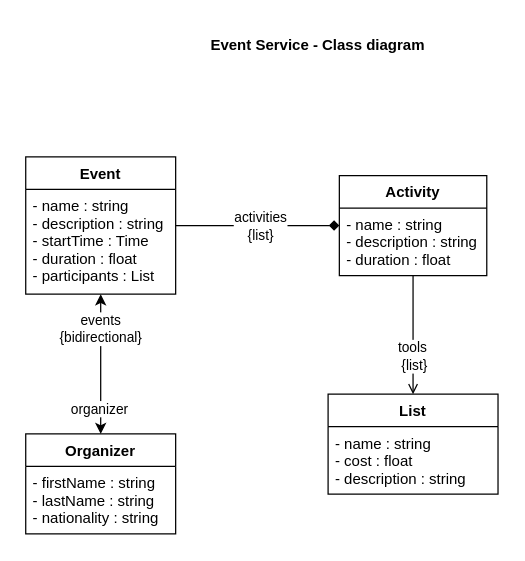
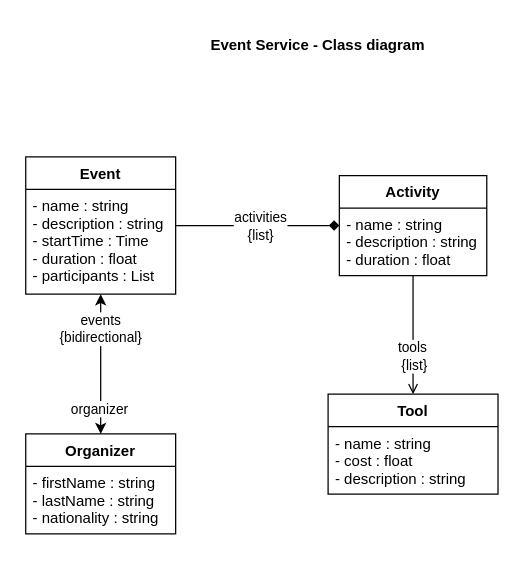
(413, 411) -> (413, 411)
